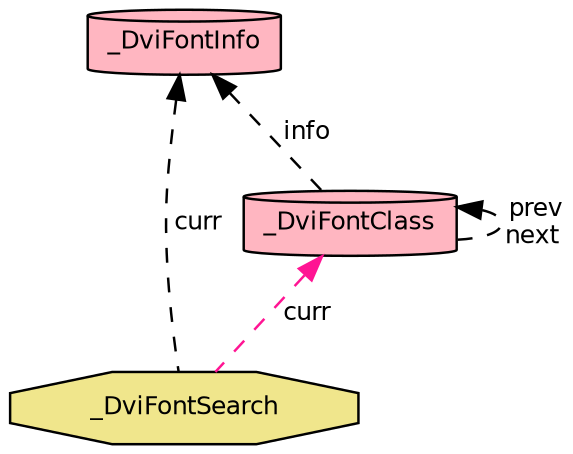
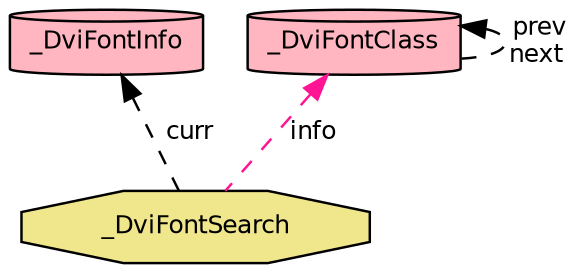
(275, 141) -> none
(303, 314) -> (310, 133)
